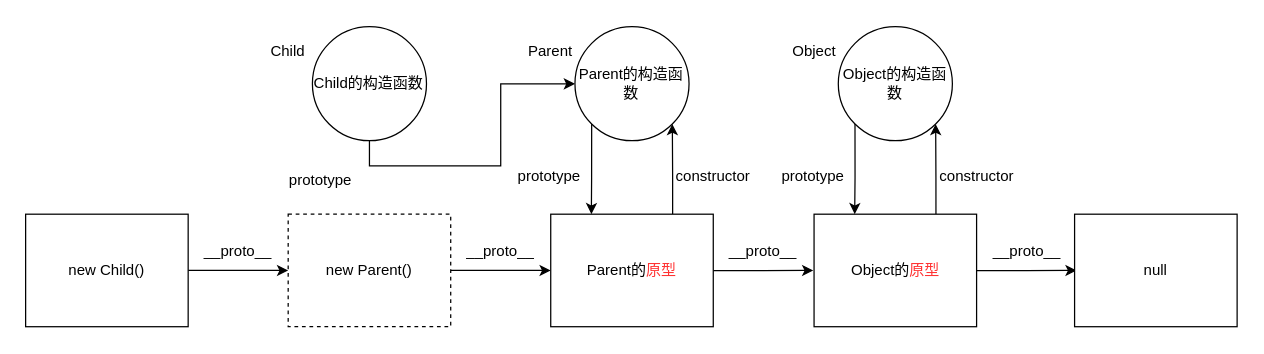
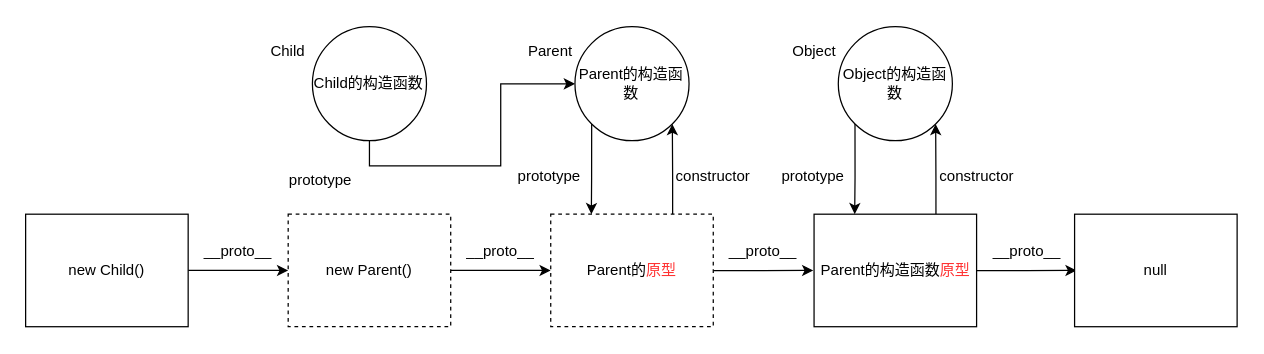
(632, 270) -> (632, 270)
(896, 271) -> (896, 271)
